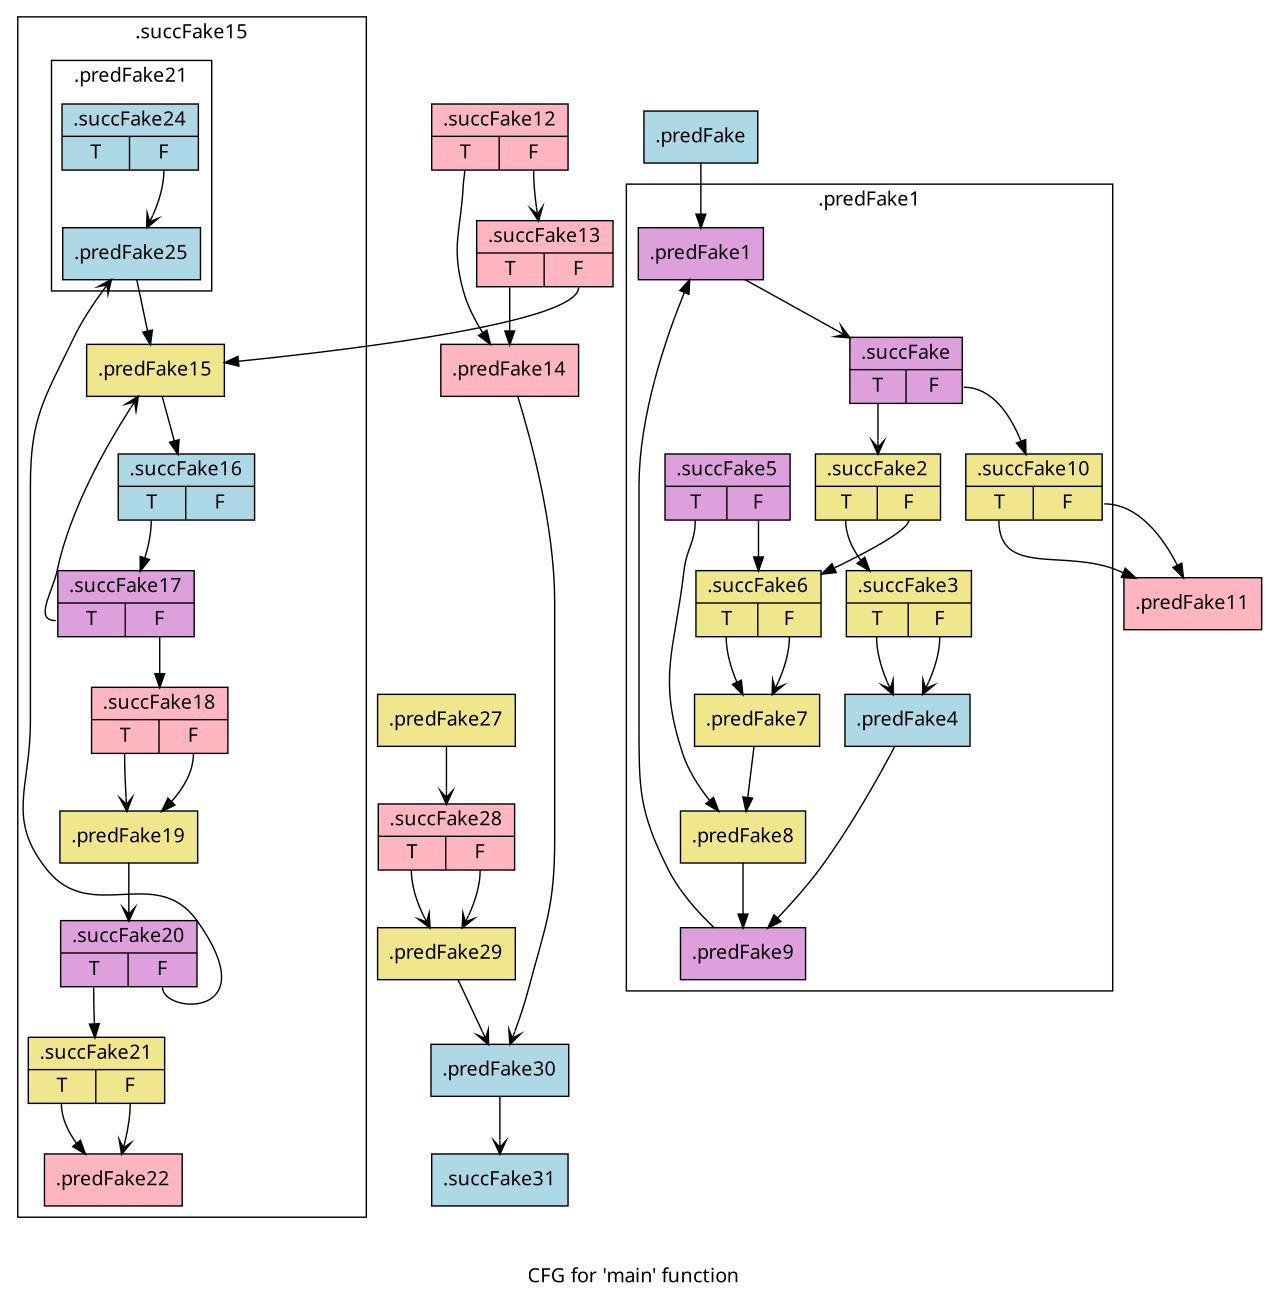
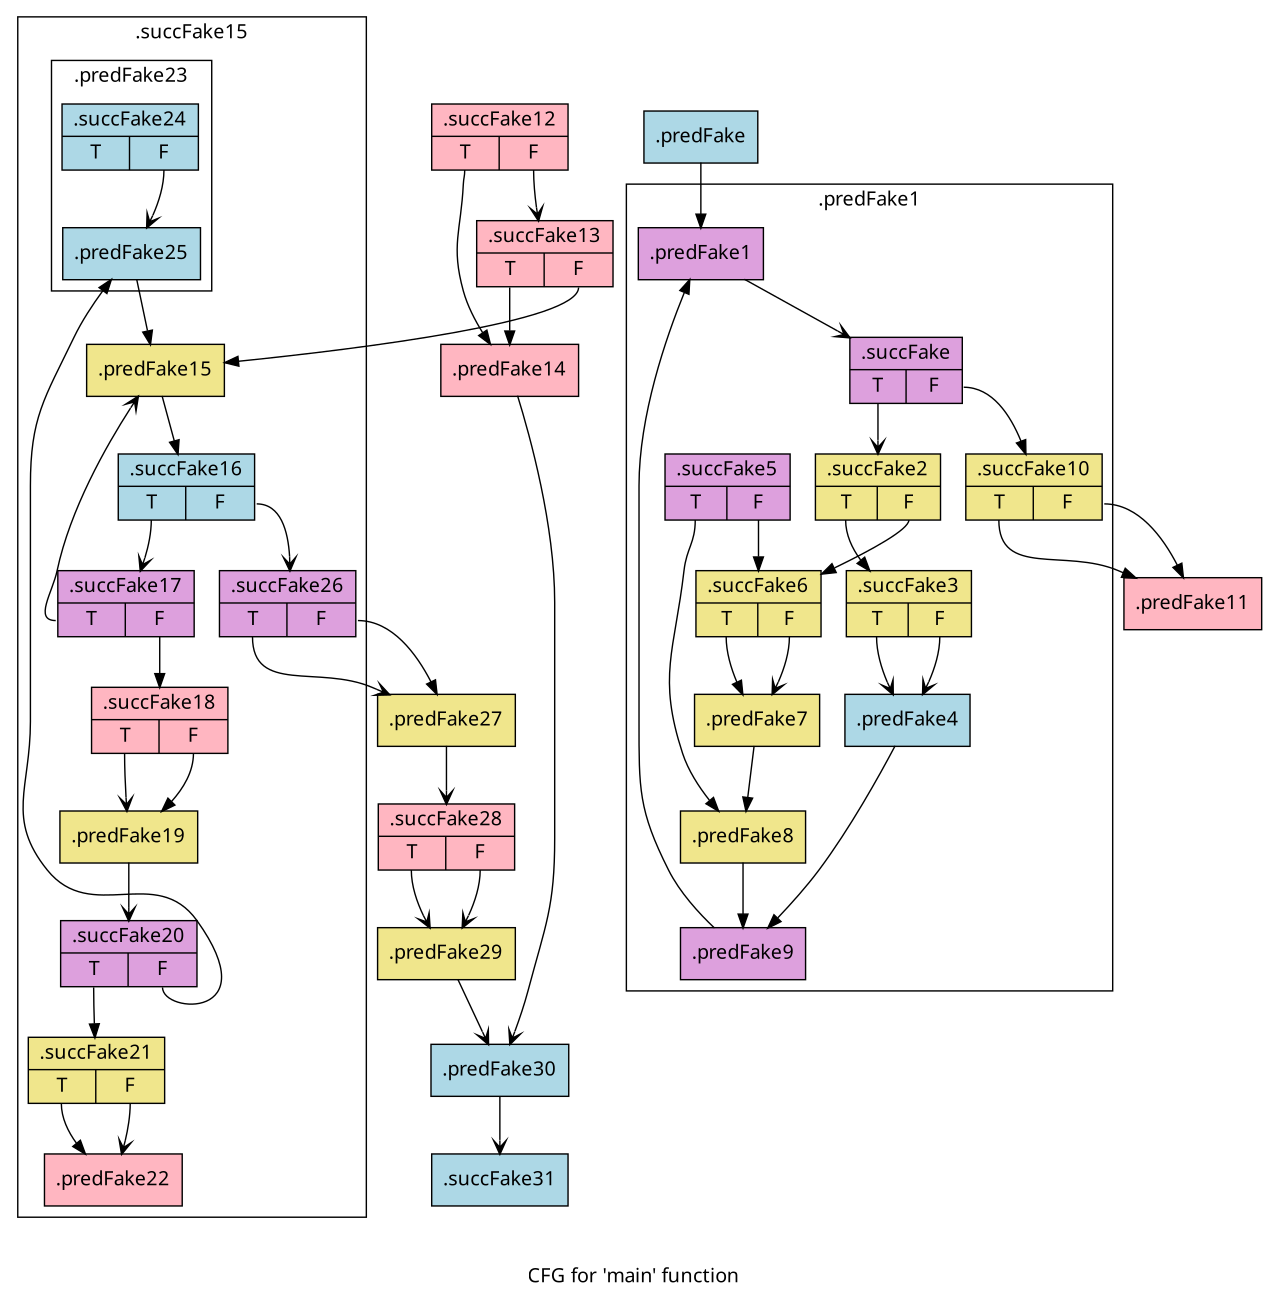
(132, 77) -> (132, 77)
(149, 539) -> (149, 539)
none -> (288, 604)
(30, 730) -> (30, 730)
